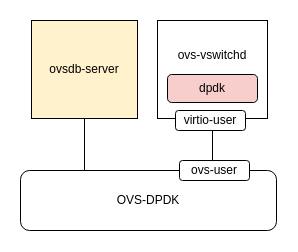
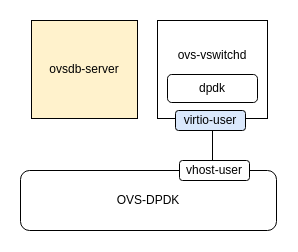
(213, 89) -> (213, 89)
(211, 121) -> (211, 121)
(85, 145) -> none
(215, 171) -> (215, 171)
